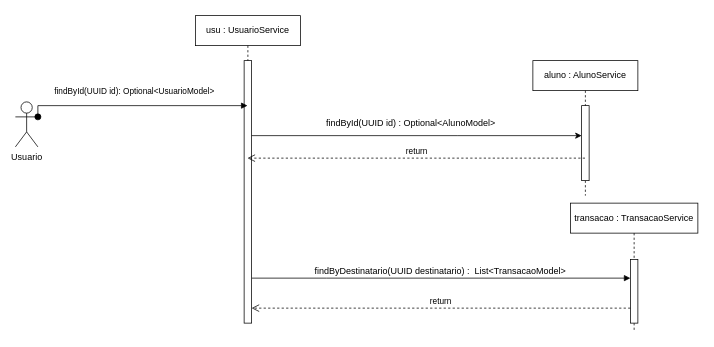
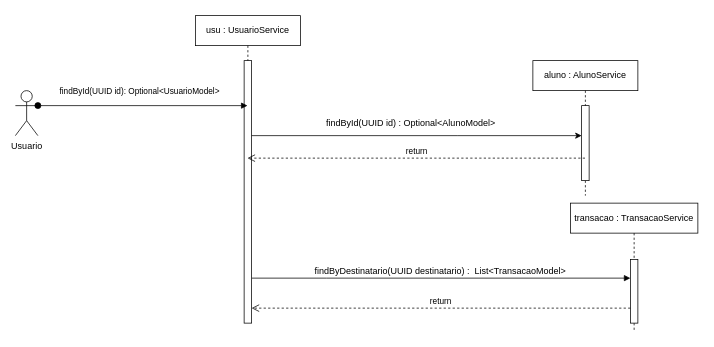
(27, 124) -> (27, 113)
